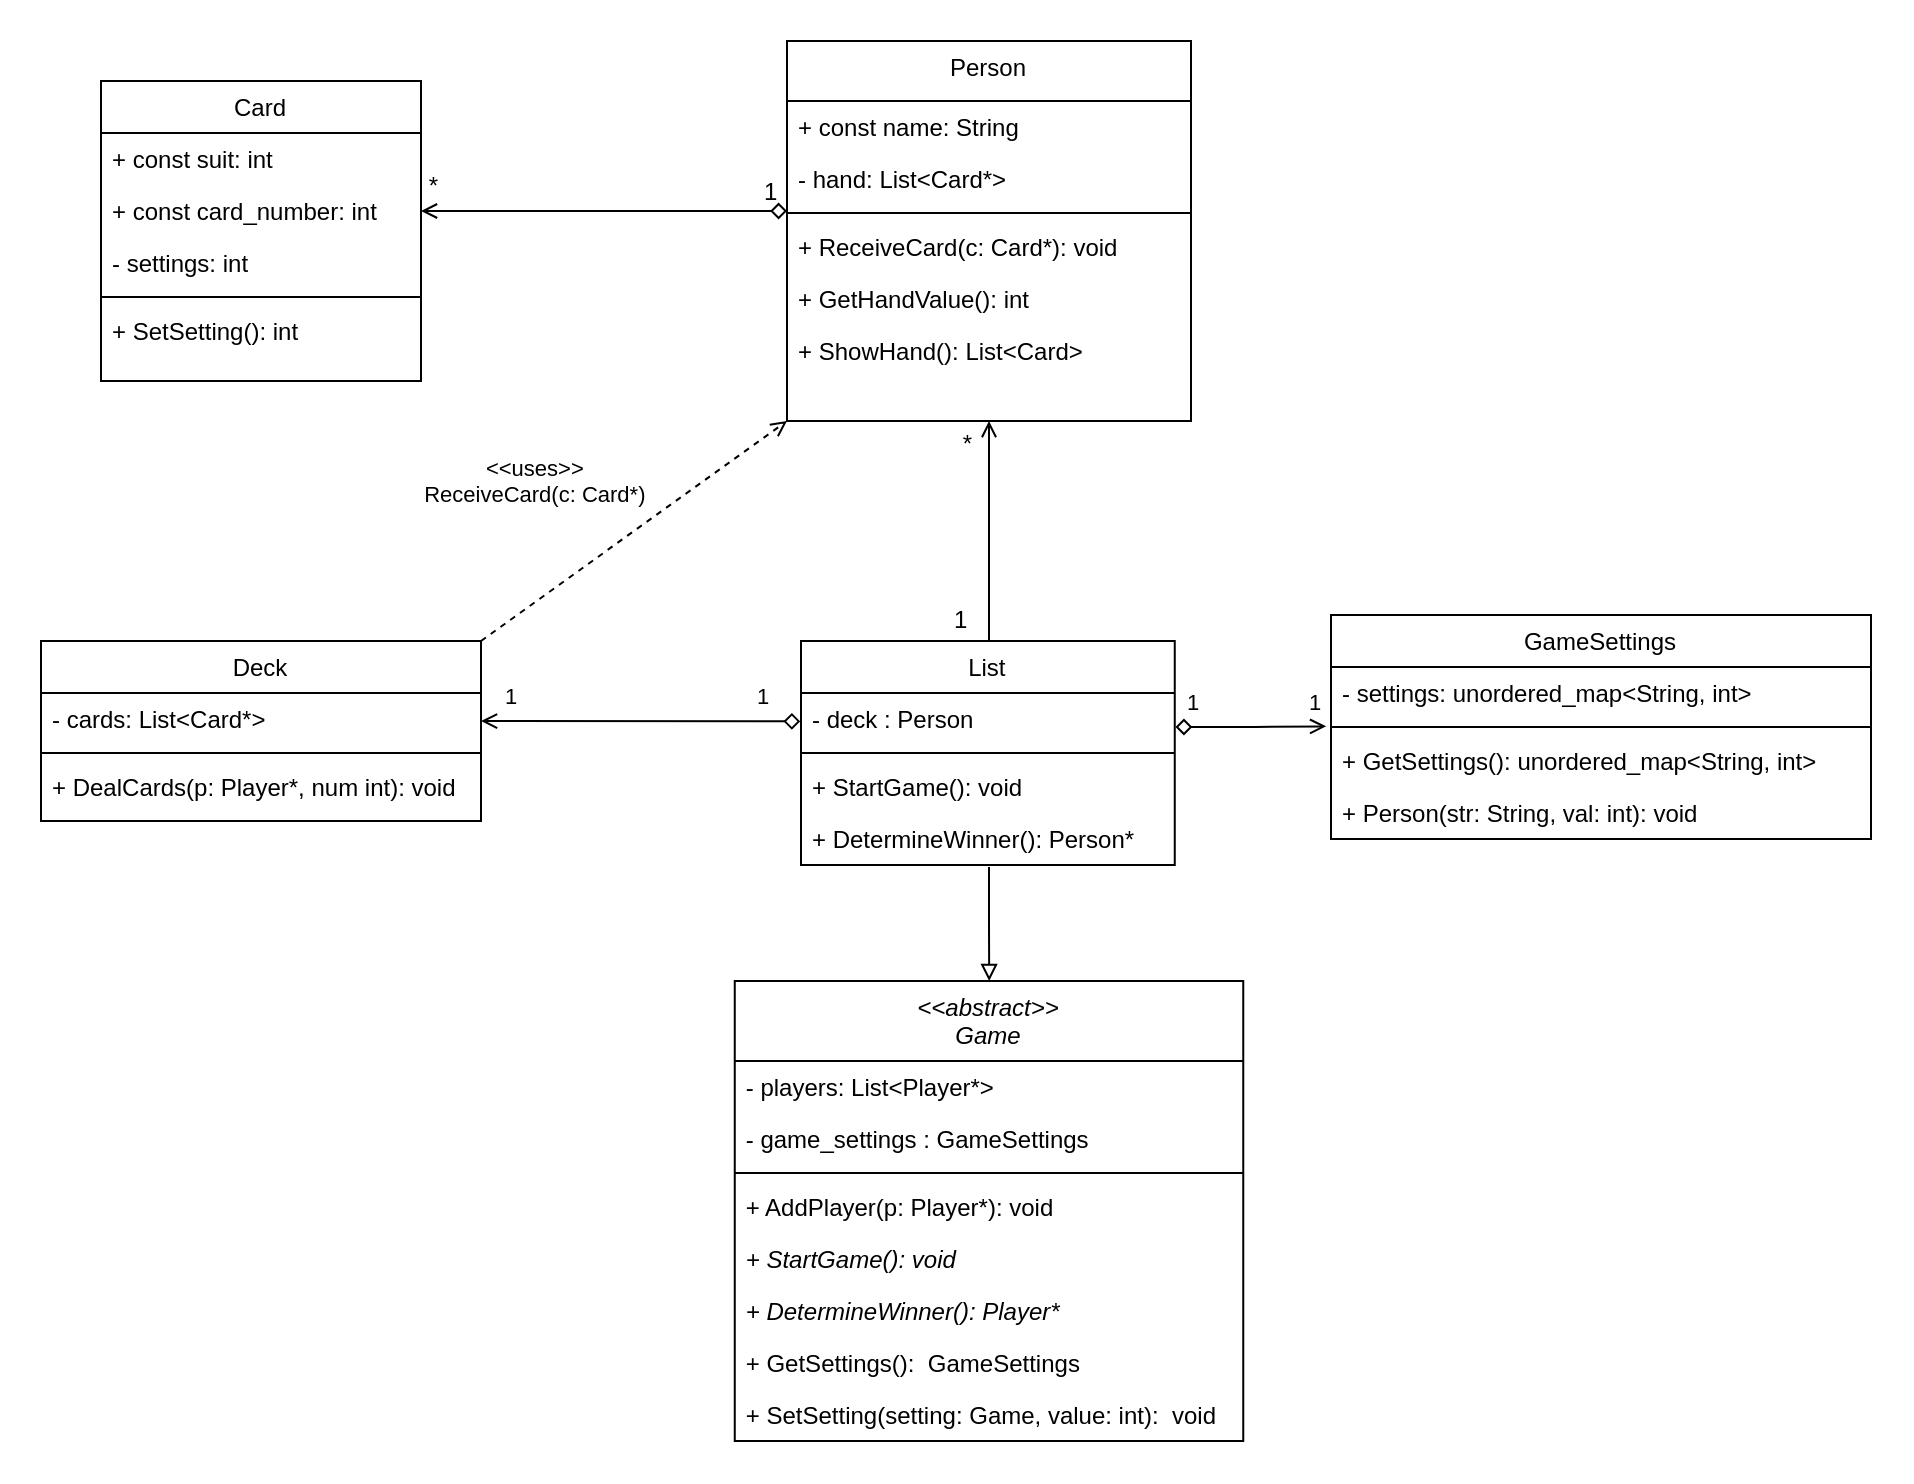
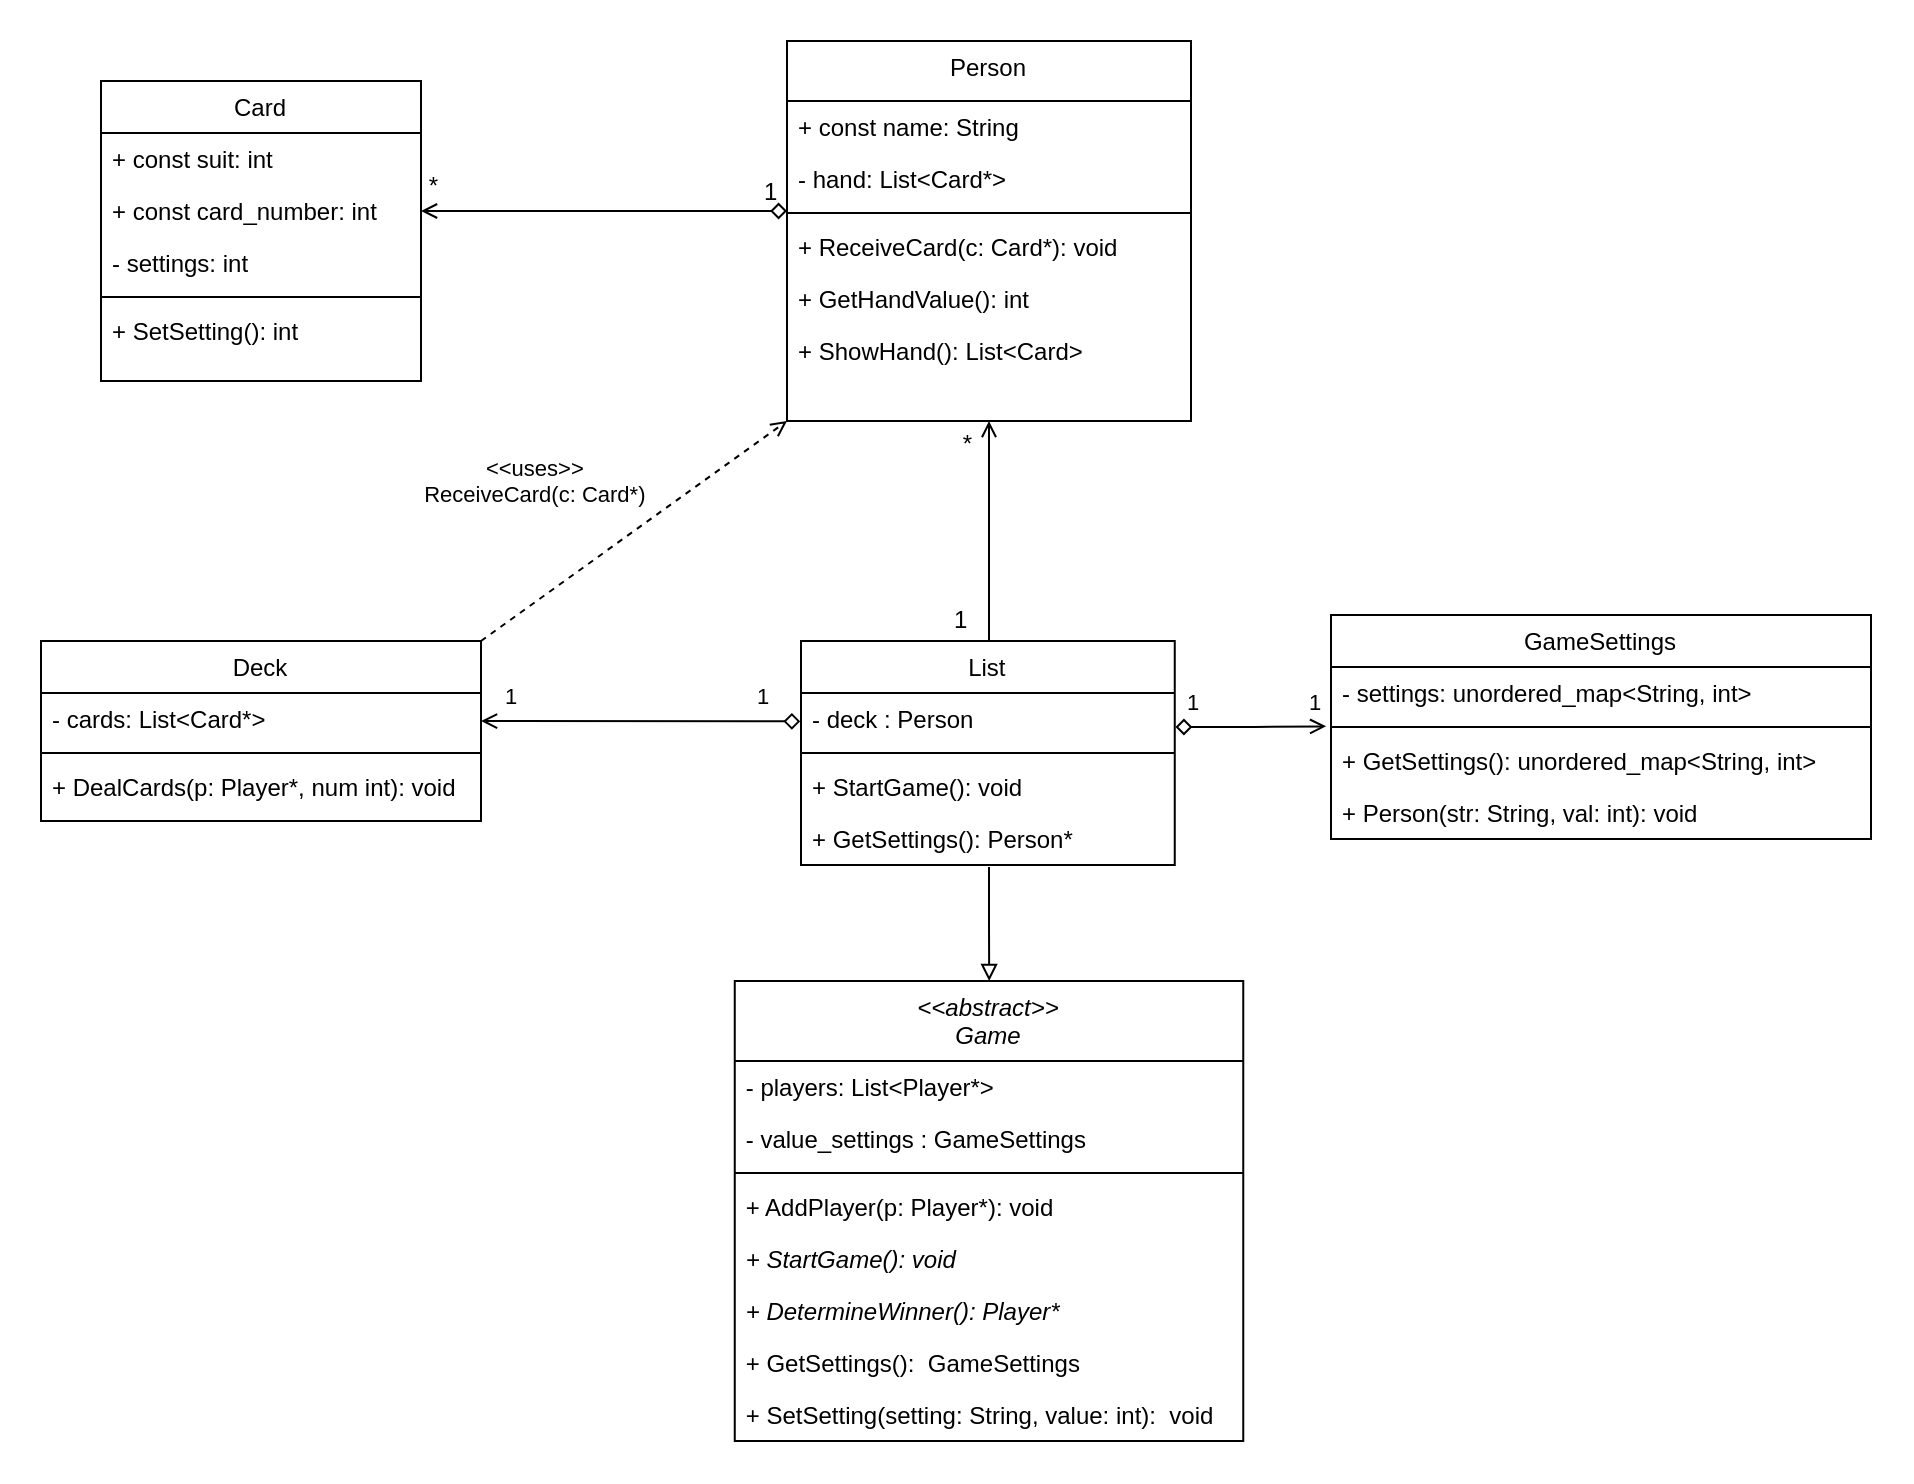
(985, 840) -> (961, 840)
(929, 1140) -> (932, 1140)
(1011, 1416) -> (1022, 1416)
